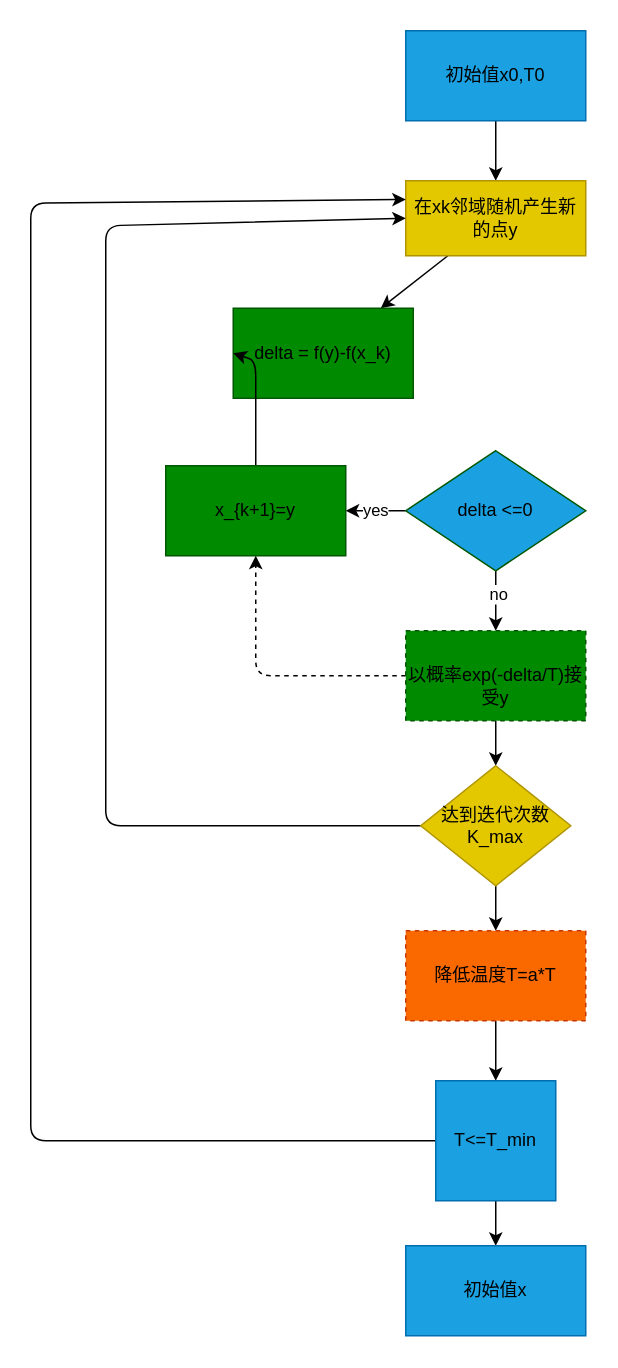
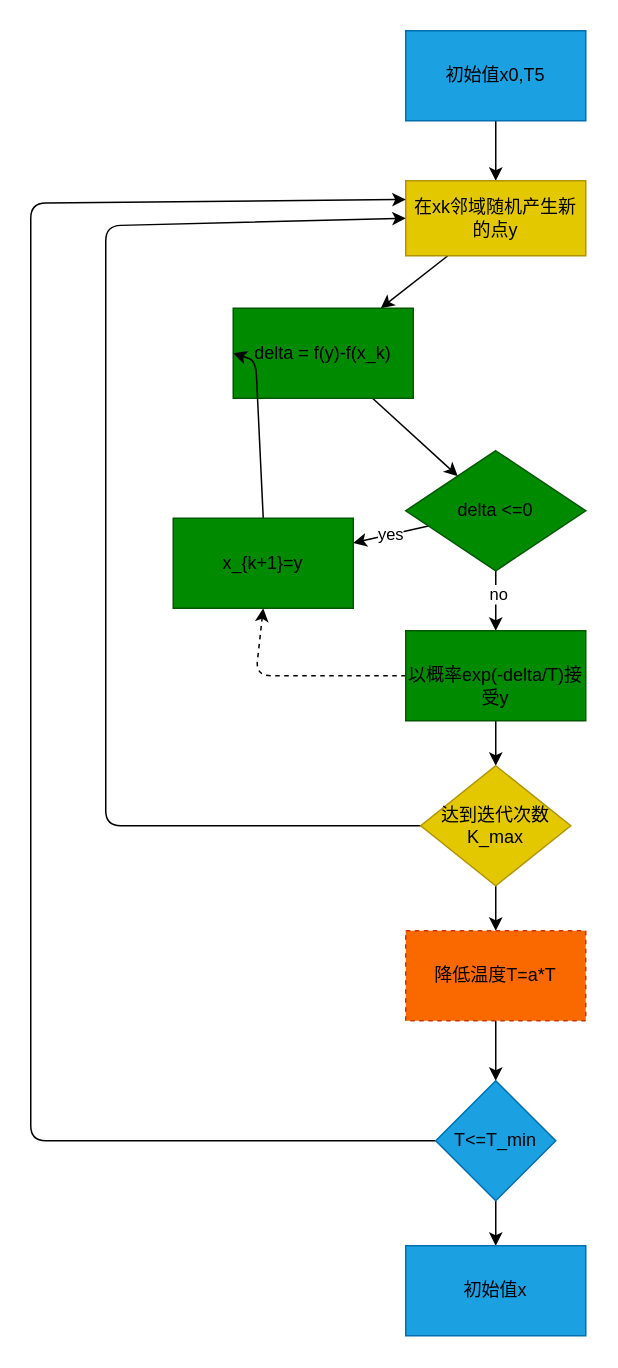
(496, 76) -> (496, 76)
none -> (411, 434)
(256, 511) -> (263, 563)
(496, 511) -> (496, 511)
(496, 676) -> (496, 676)
(496, 1141) -> (496, 1141)
